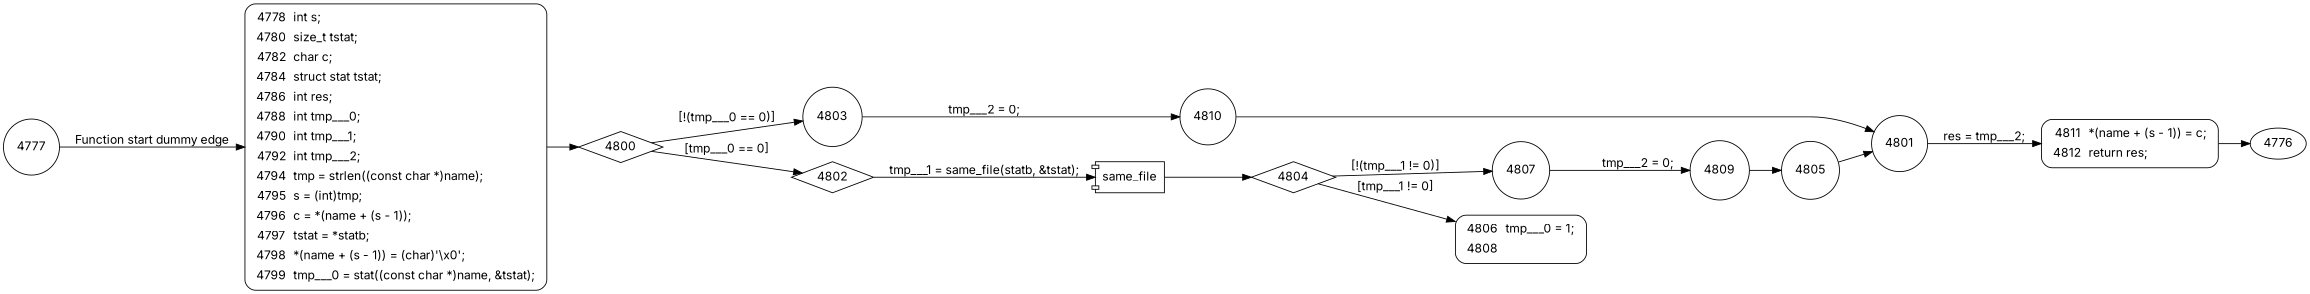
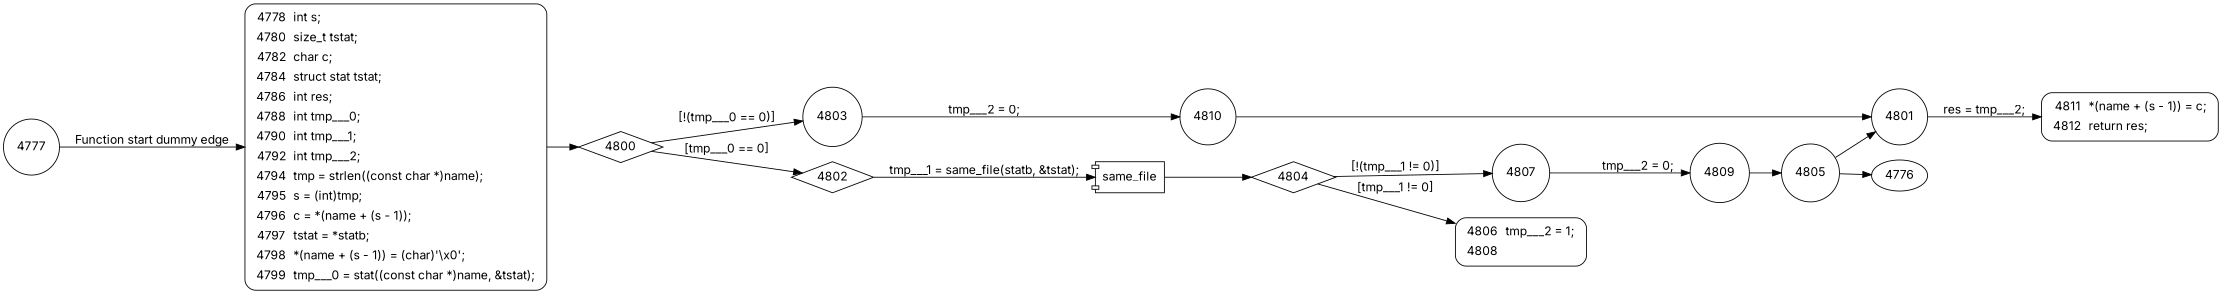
(2230, 144) -> (1851, 174)
(1540, 229) -> (1540, 232)
